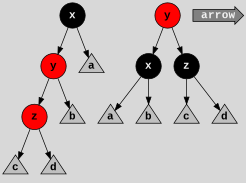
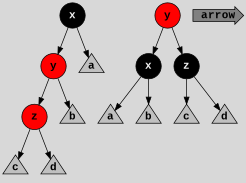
(218, 15) -> (218, 15)
